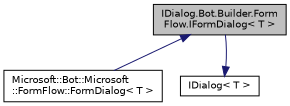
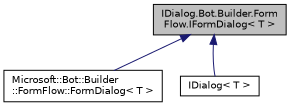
(226, 51) -> (213, 61)
(83, 86) -> (83, 86)
